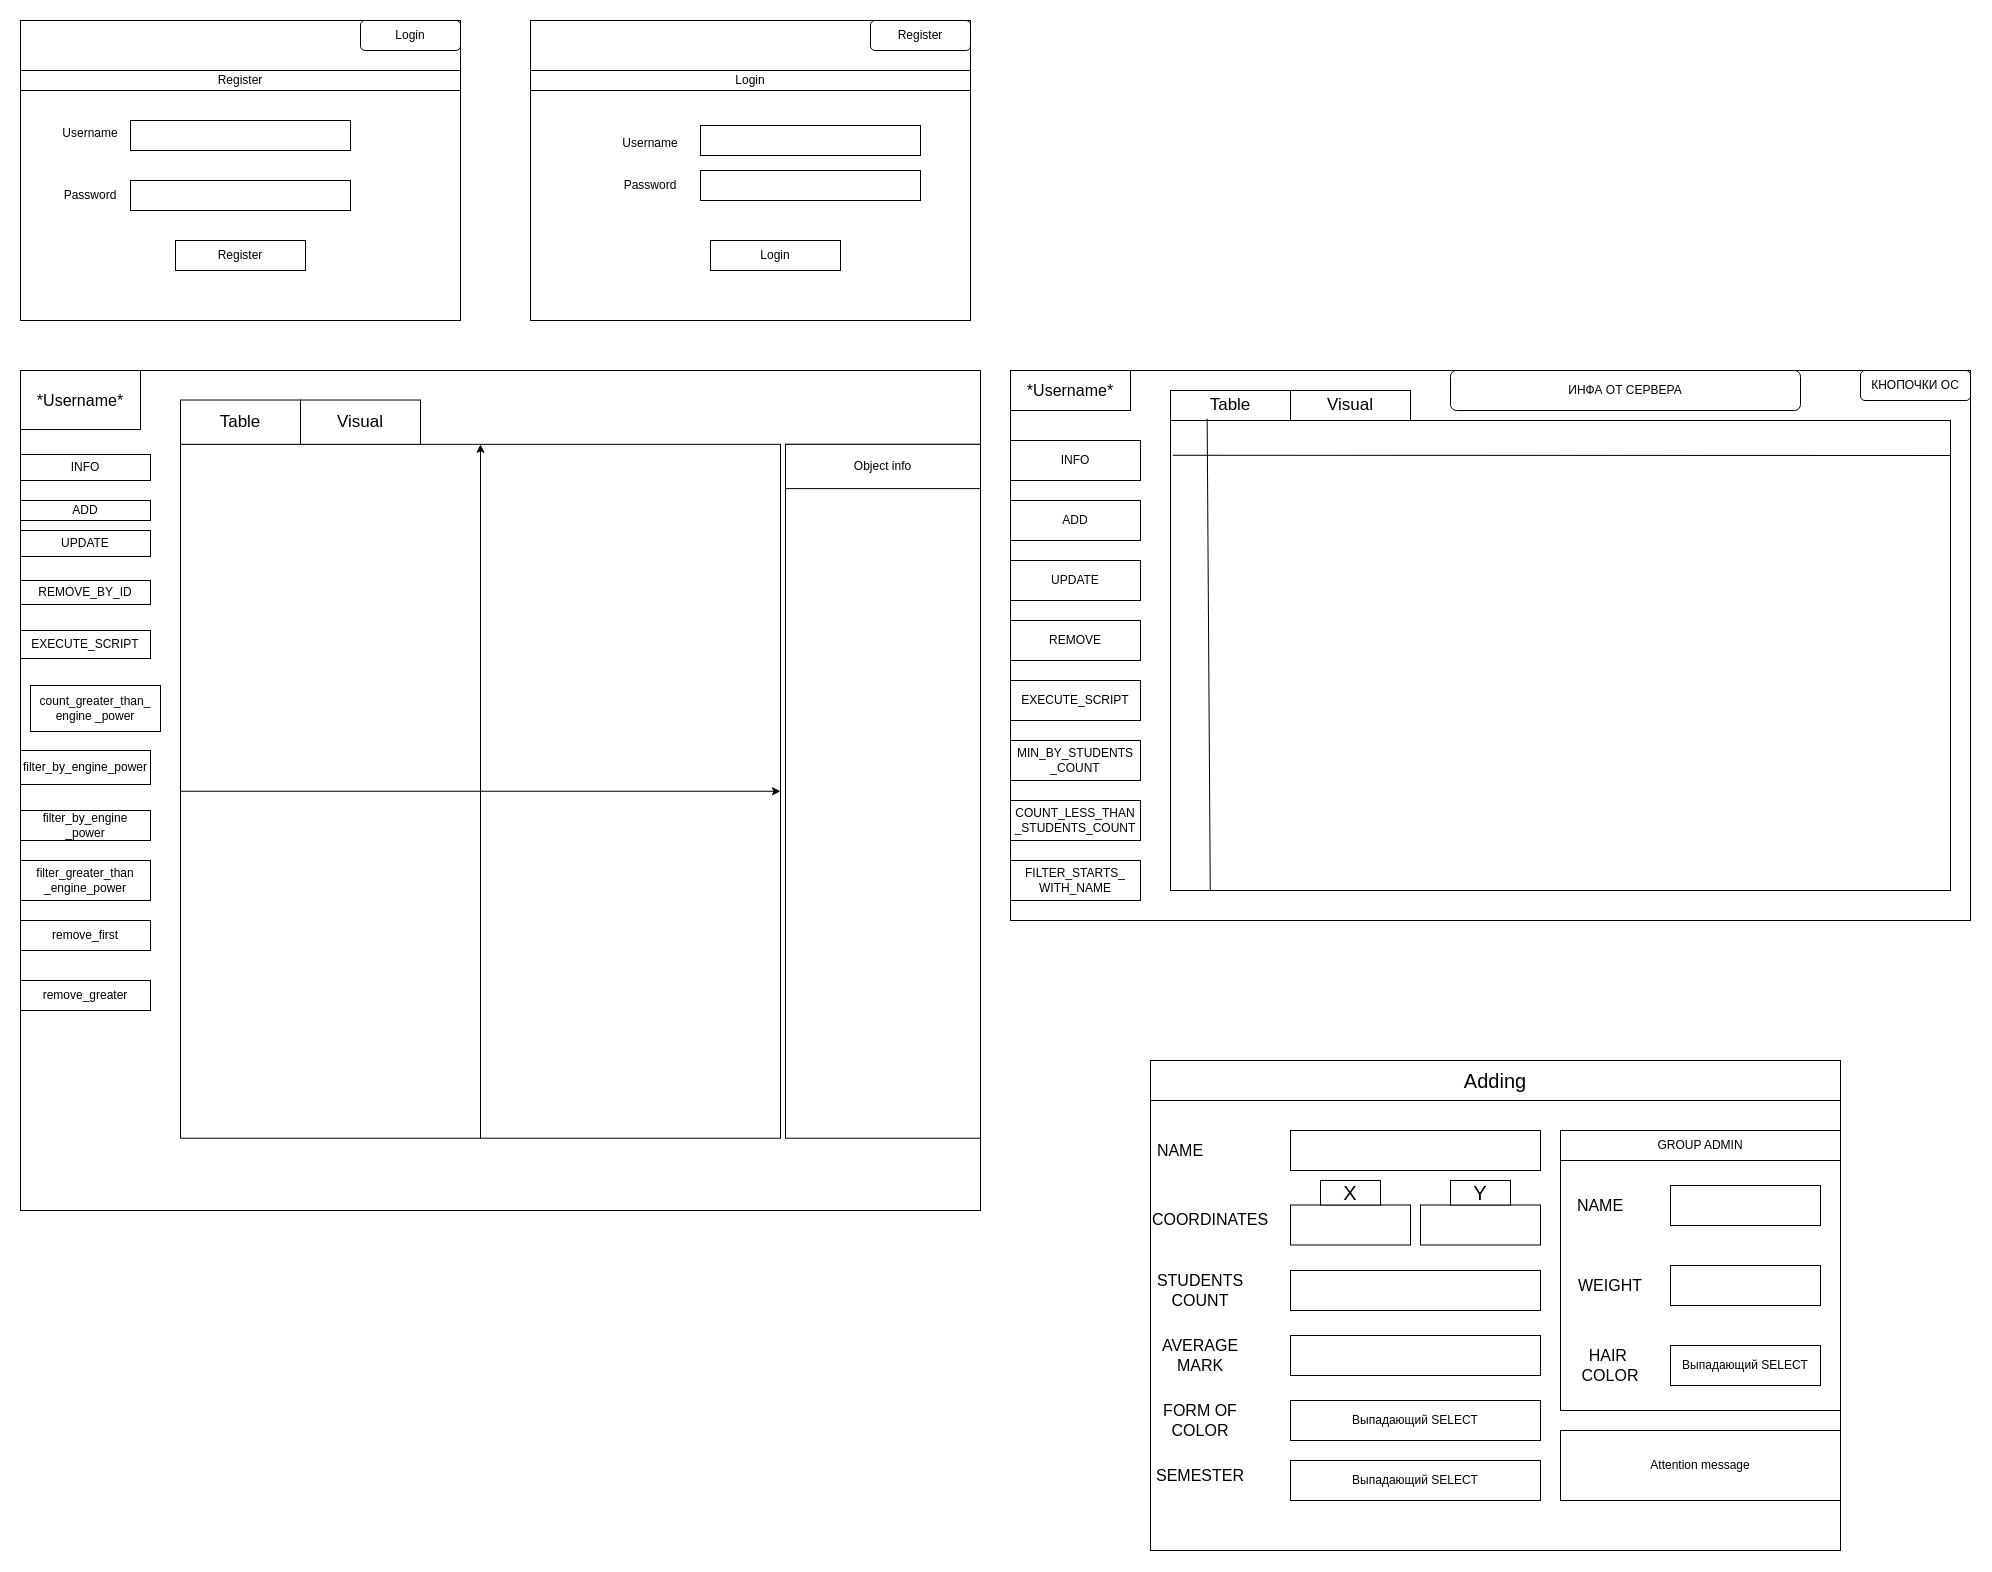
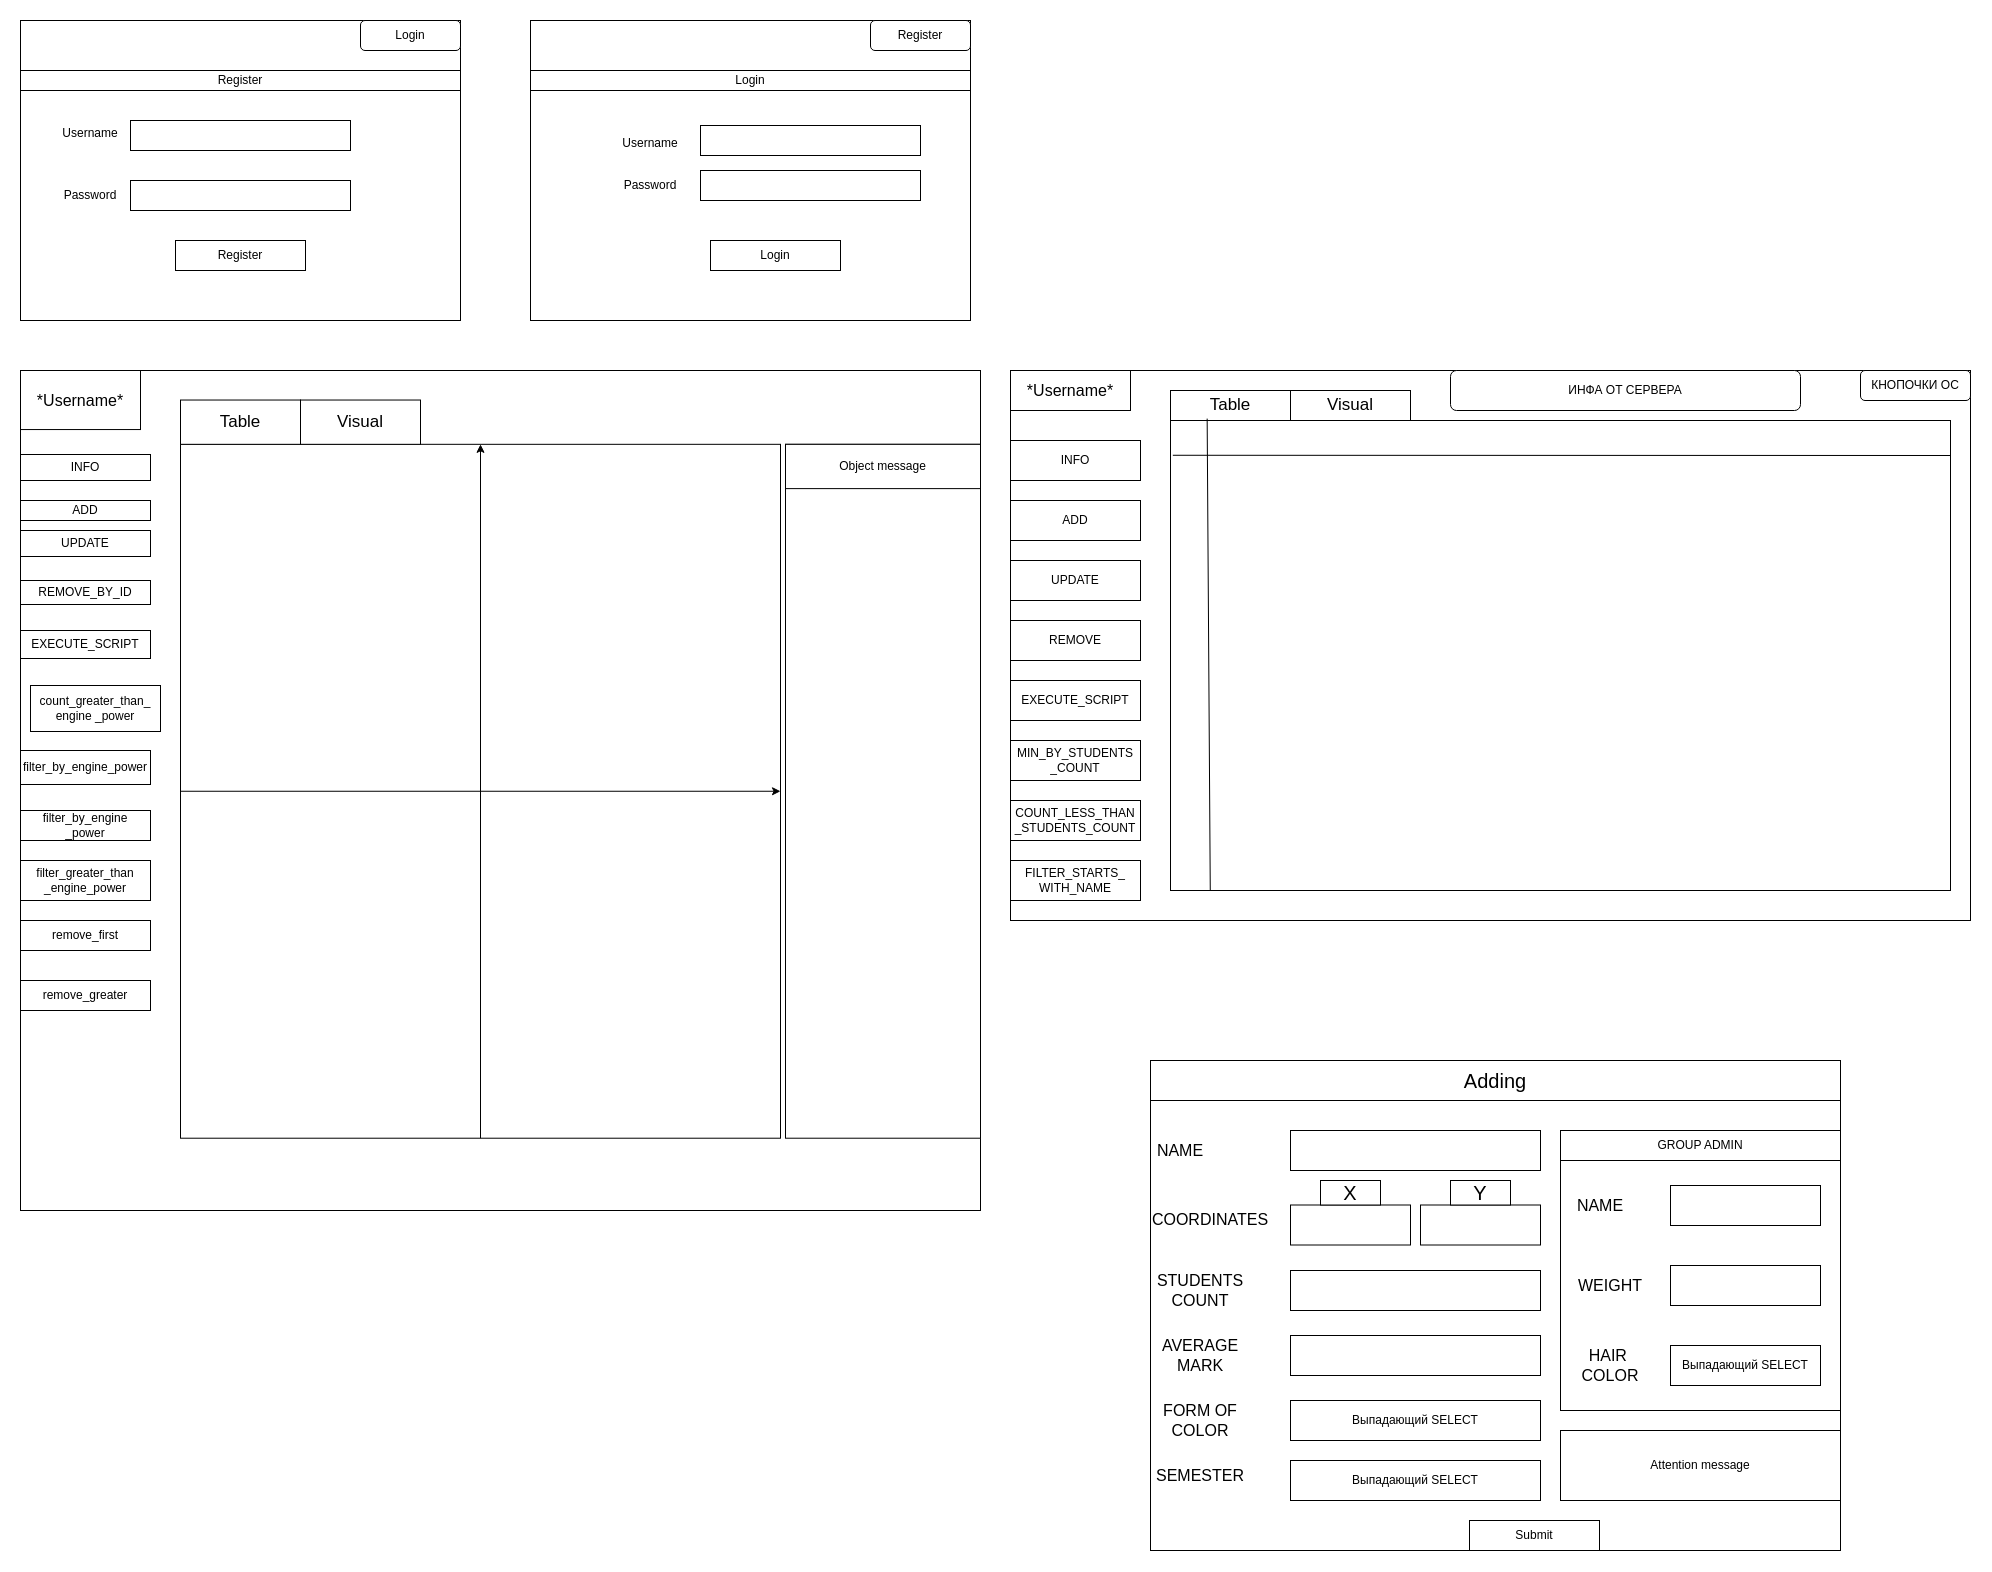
(883, 467) -> (883, 467)
none -> (1535, 1536)
